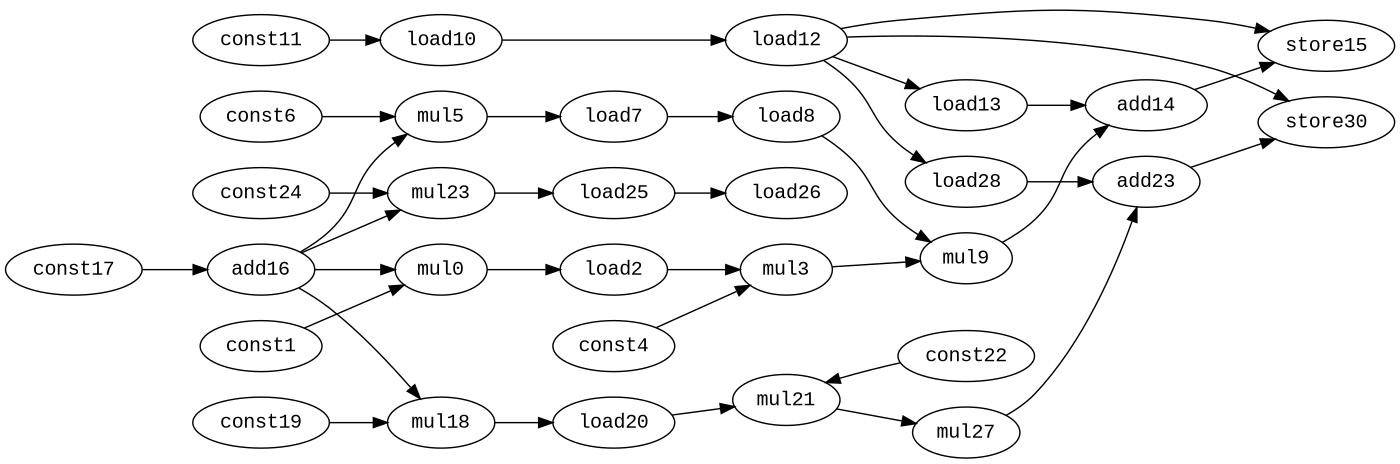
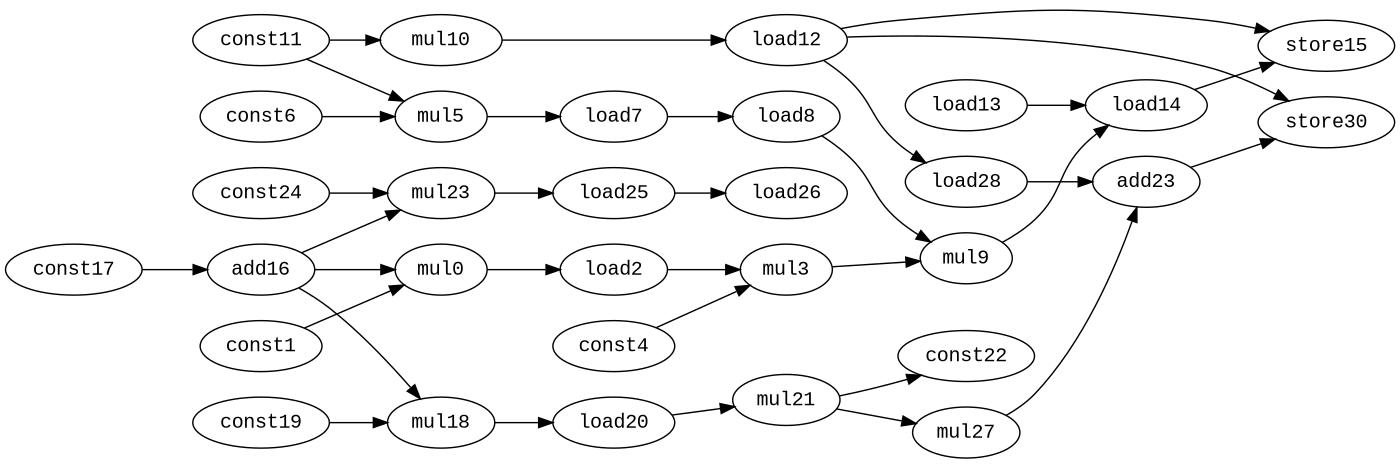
(441, 40) -> (441, 40)
(870, 70) -> none
(1146, 105) -> (1146, 105)
(350, 204) -> (349, 77)
(870, 370) -> (874, 388)
